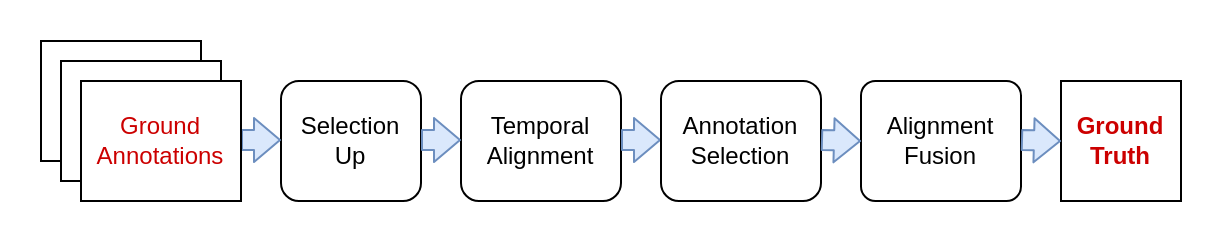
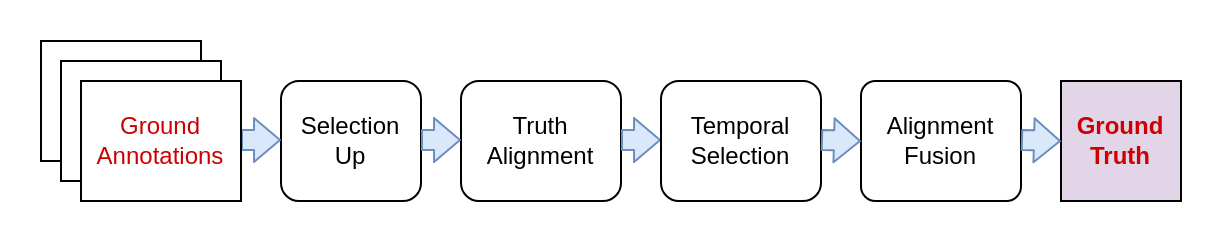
(541, 141) -> (541, 141)
(741, 141) -> (741, 141)
(1121, 141) -> (1121, 141)
